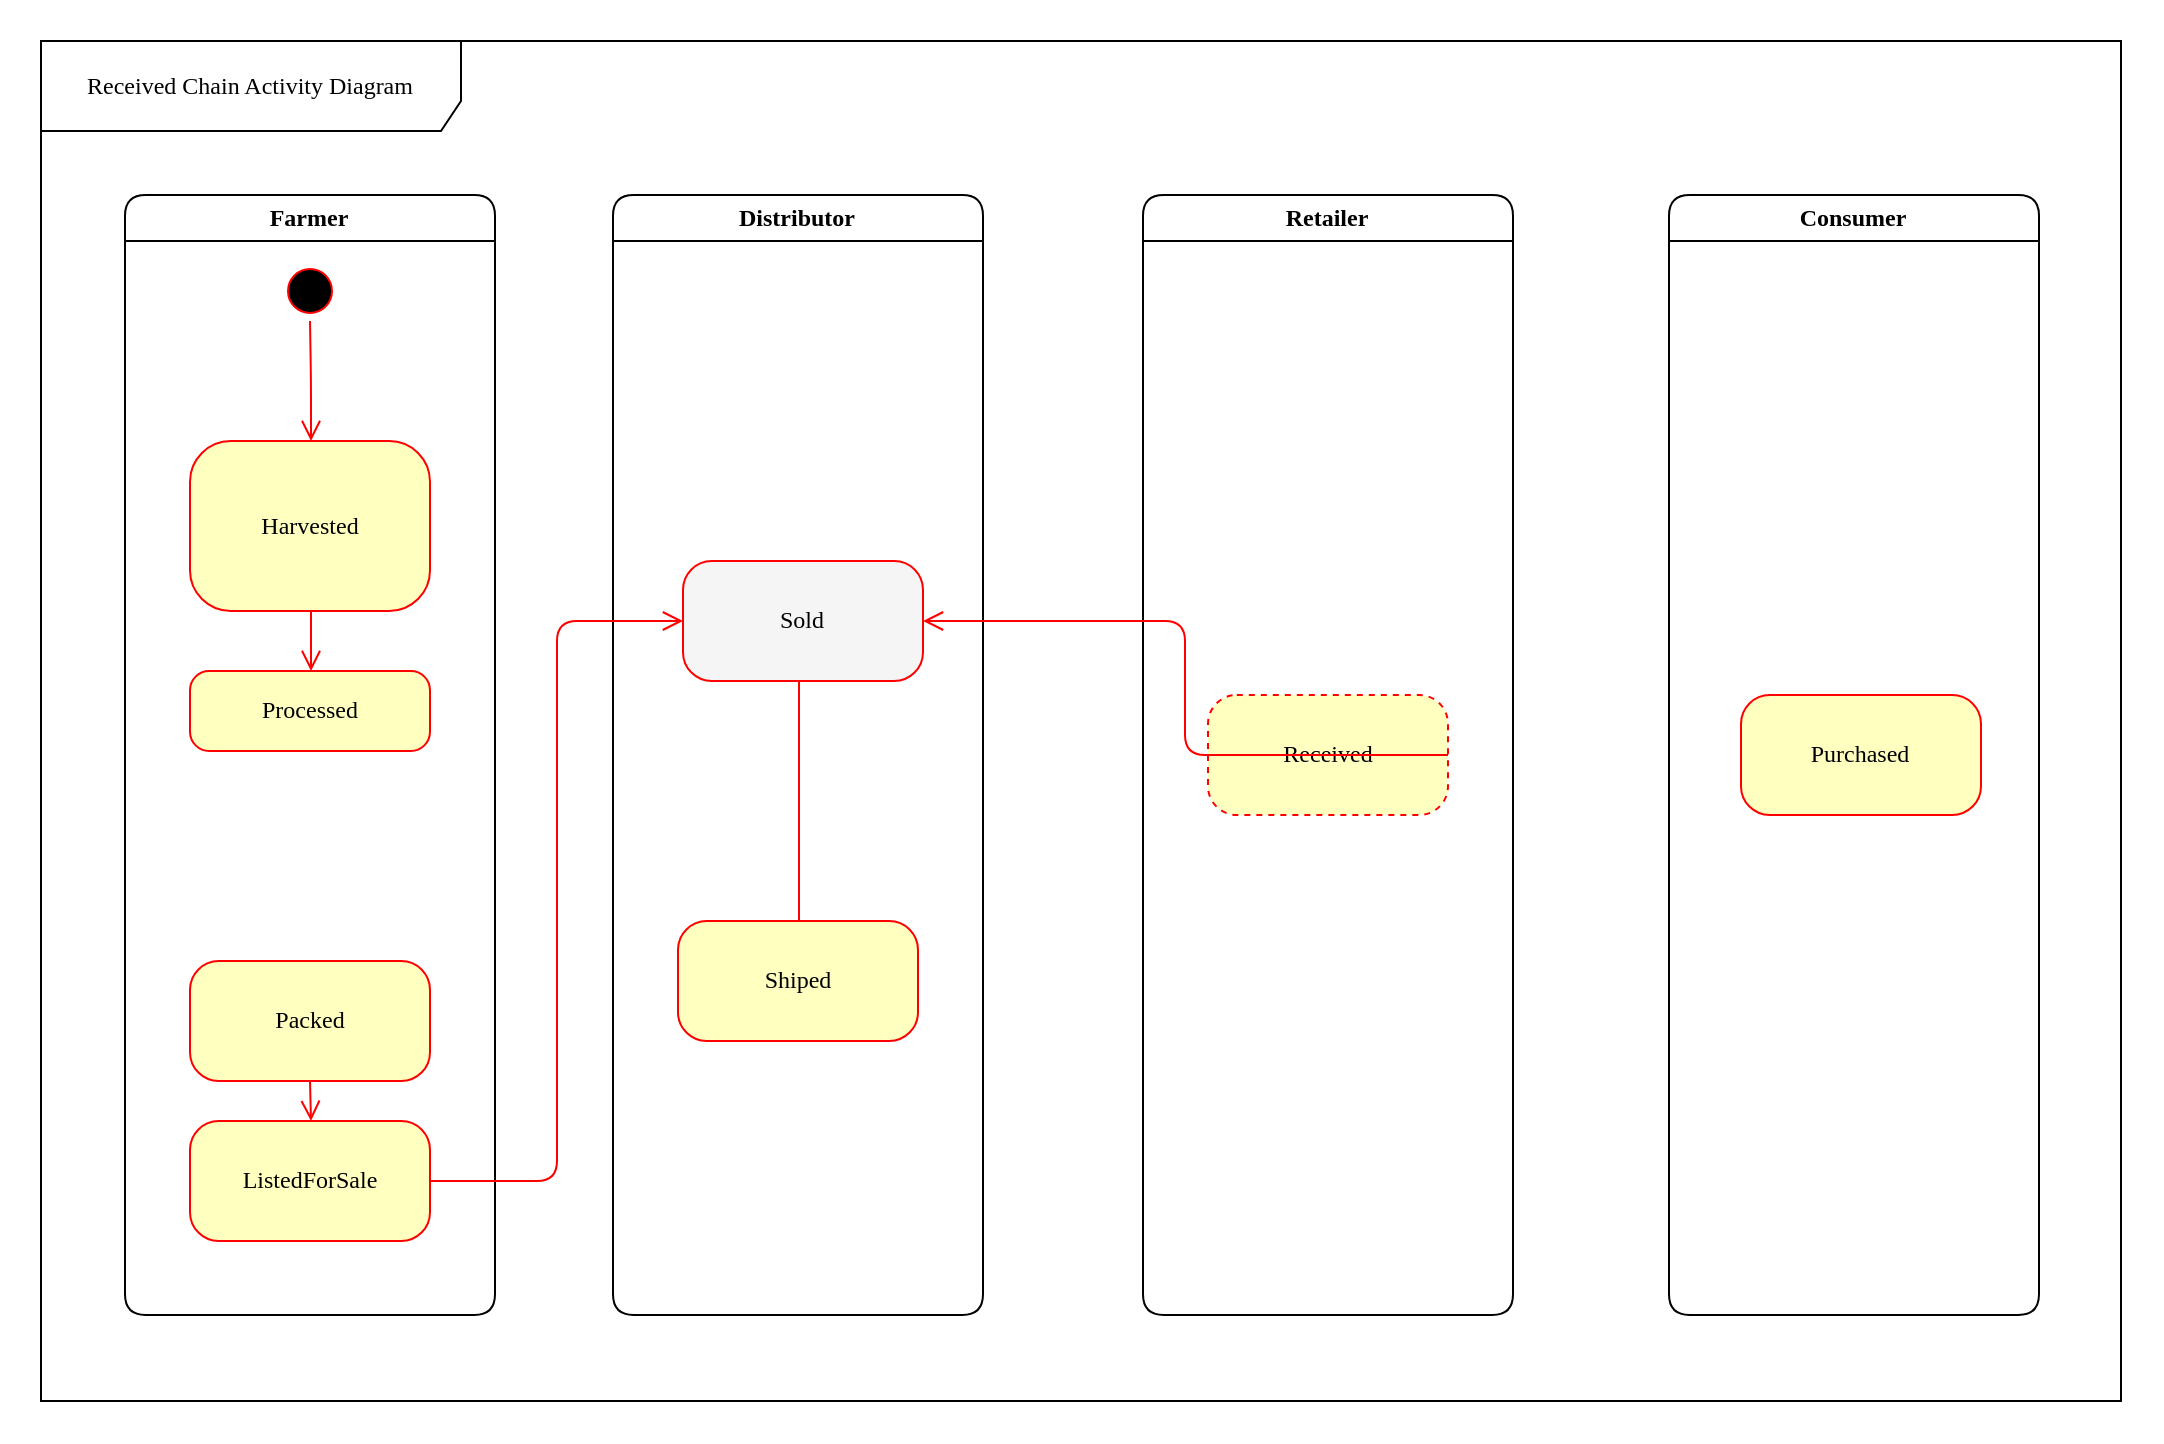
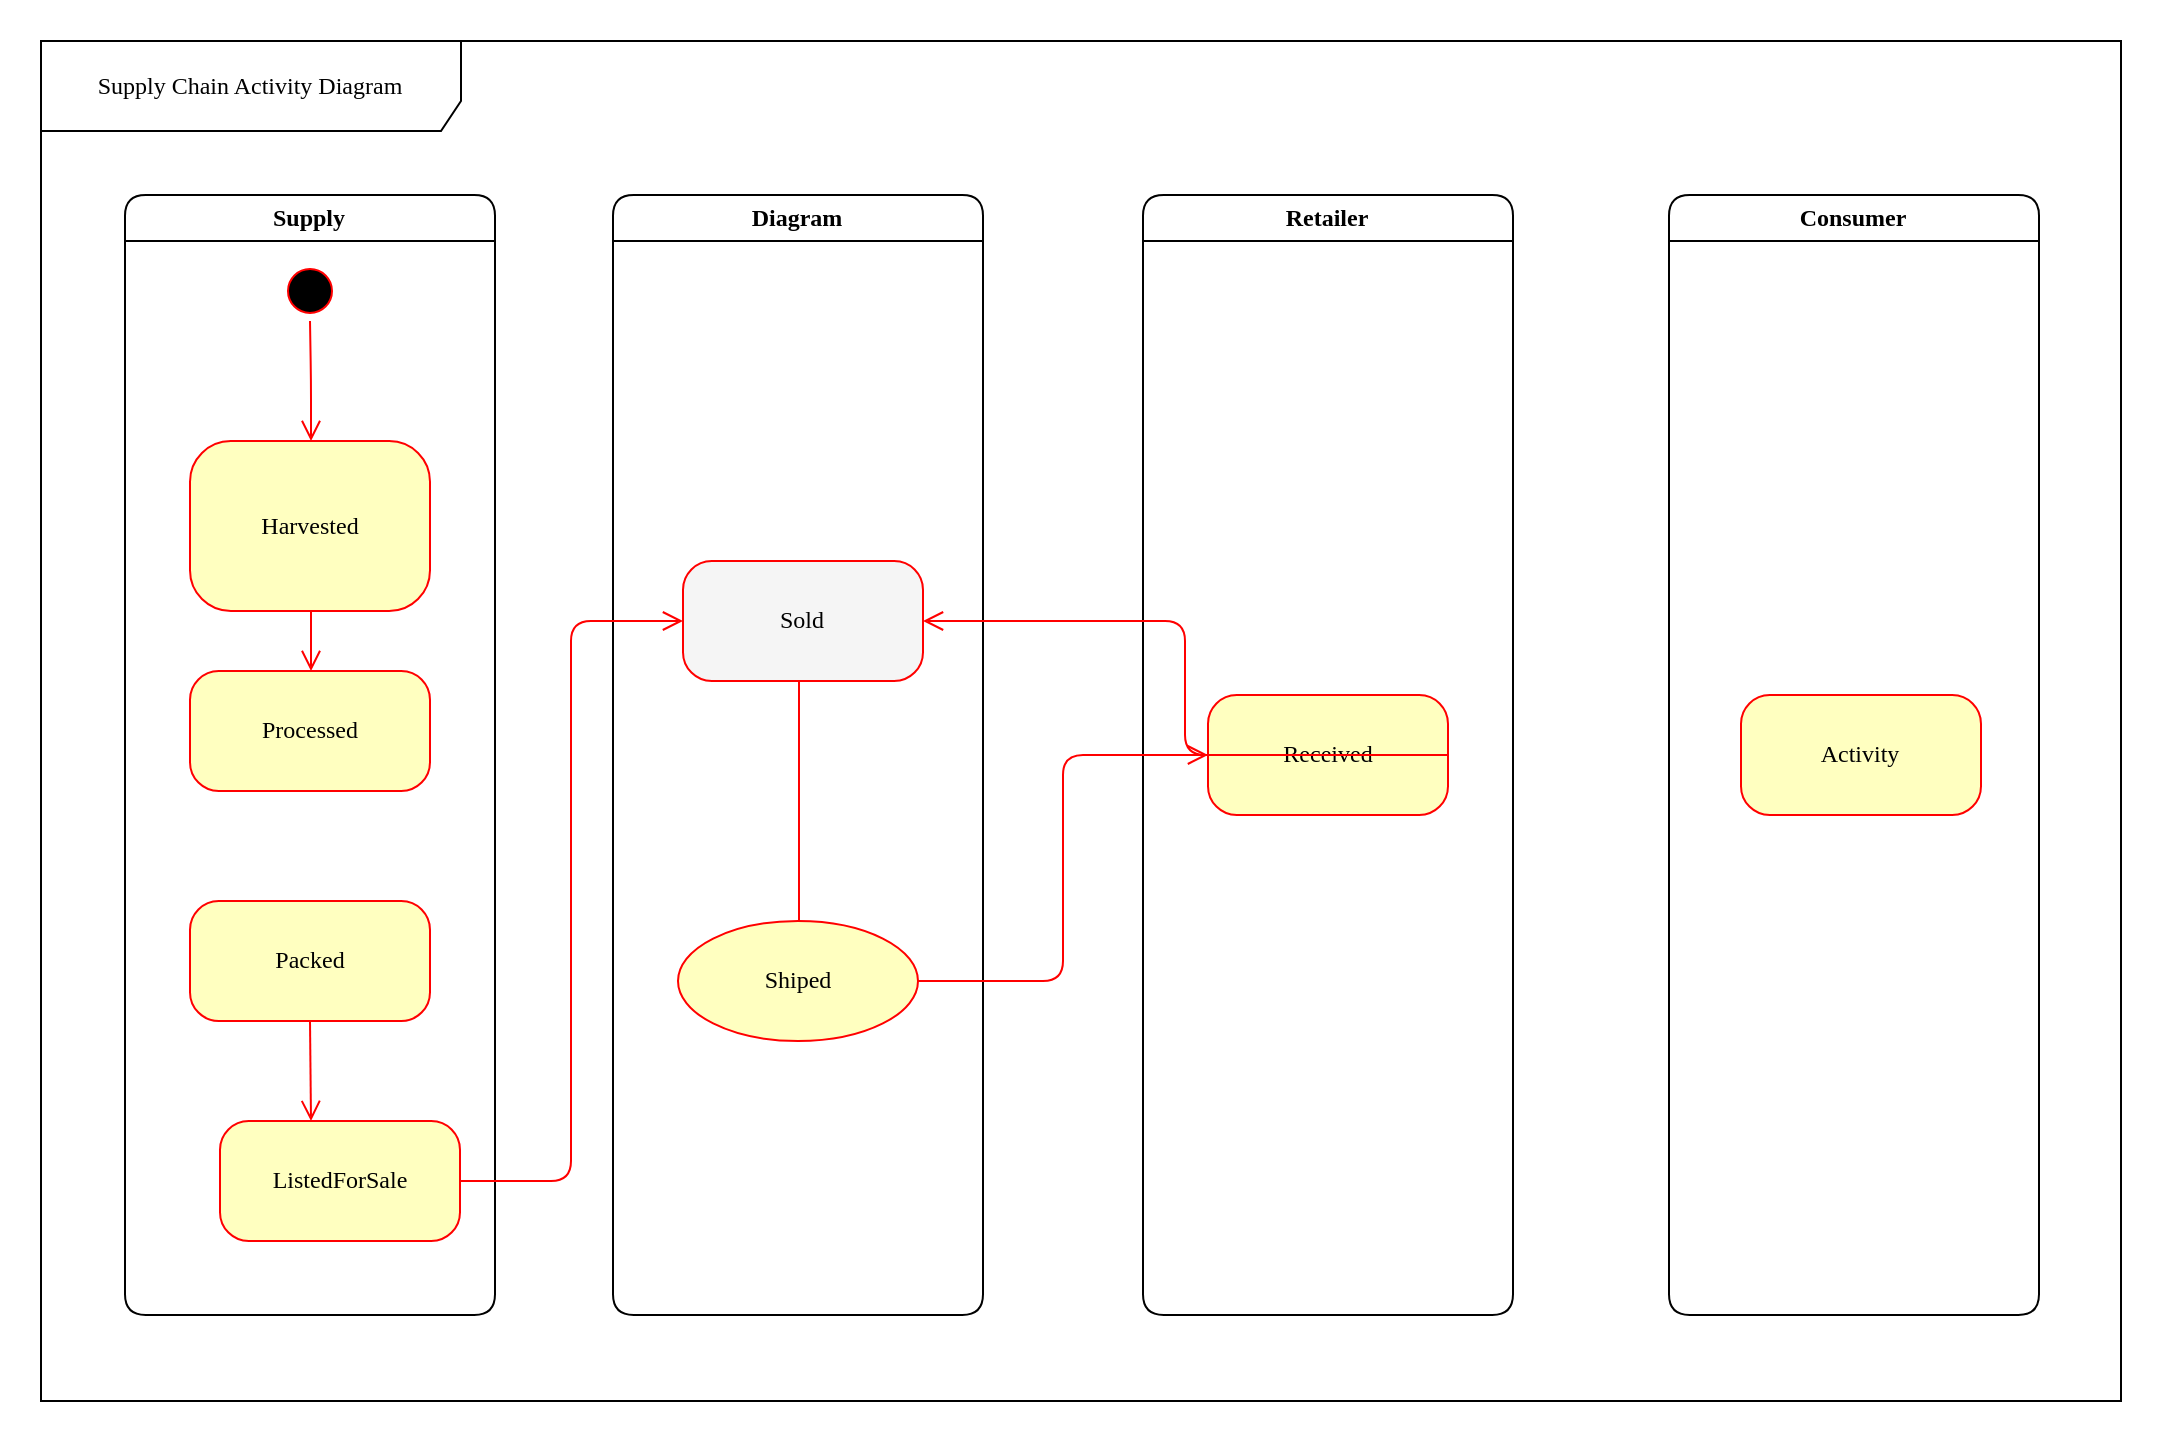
(251, 87) -> (251, 87)
(310, 219) -> (310, 219)
(798, 219) -> (798, 219)
(310, 711) -> (310, 731)
(1328, 755) -> (1328, 755)
(1861, 755) -> (1861, 755)
none -> (1063, 876)
(798, 981) -> (798, 981)
(310, 1021) -> (310, 961)
(310, 1181) -> (340, 1181)
